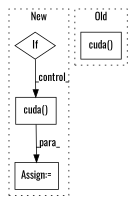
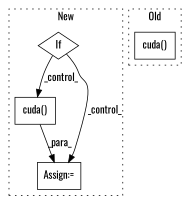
none -> (87, 103)
